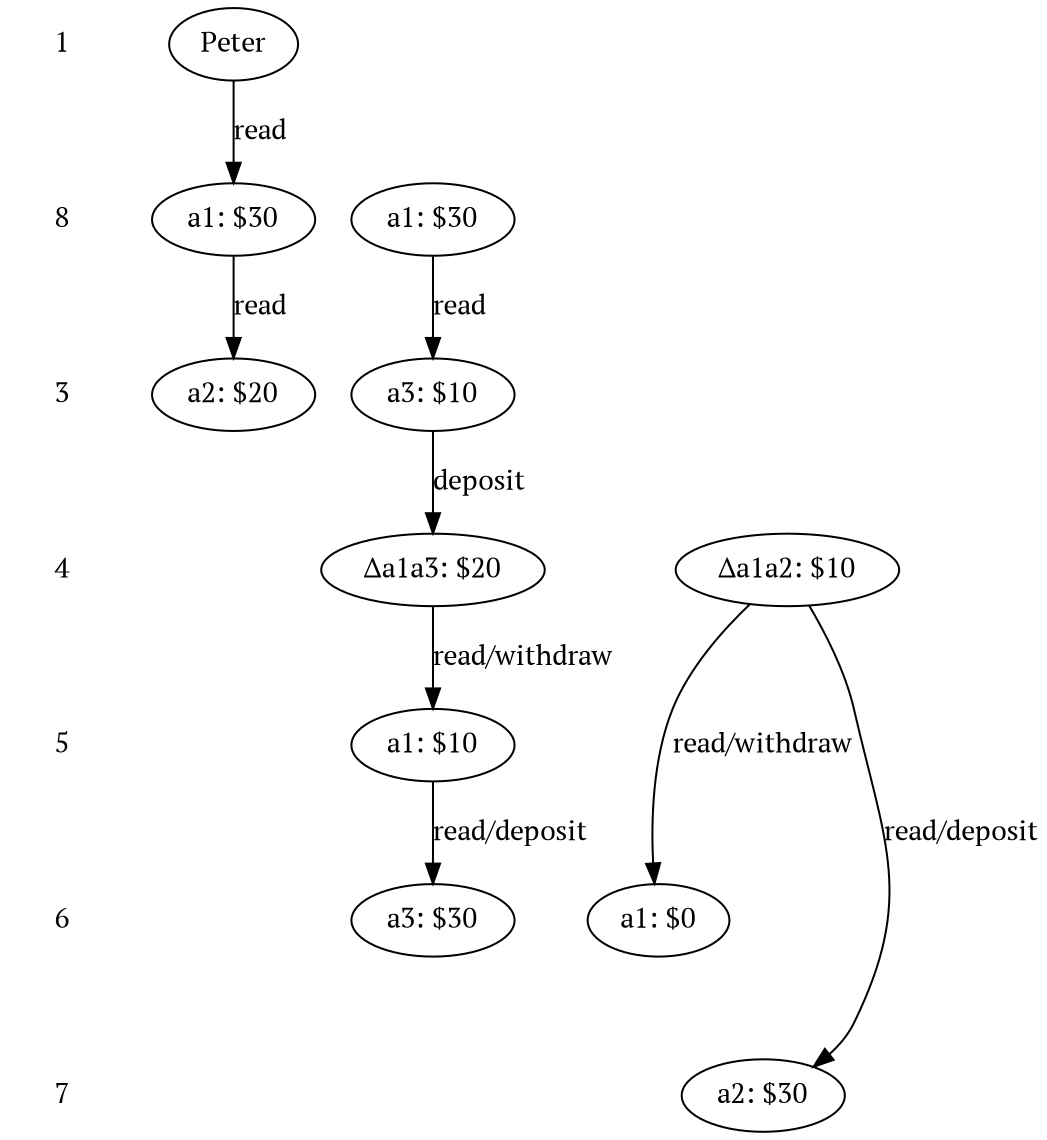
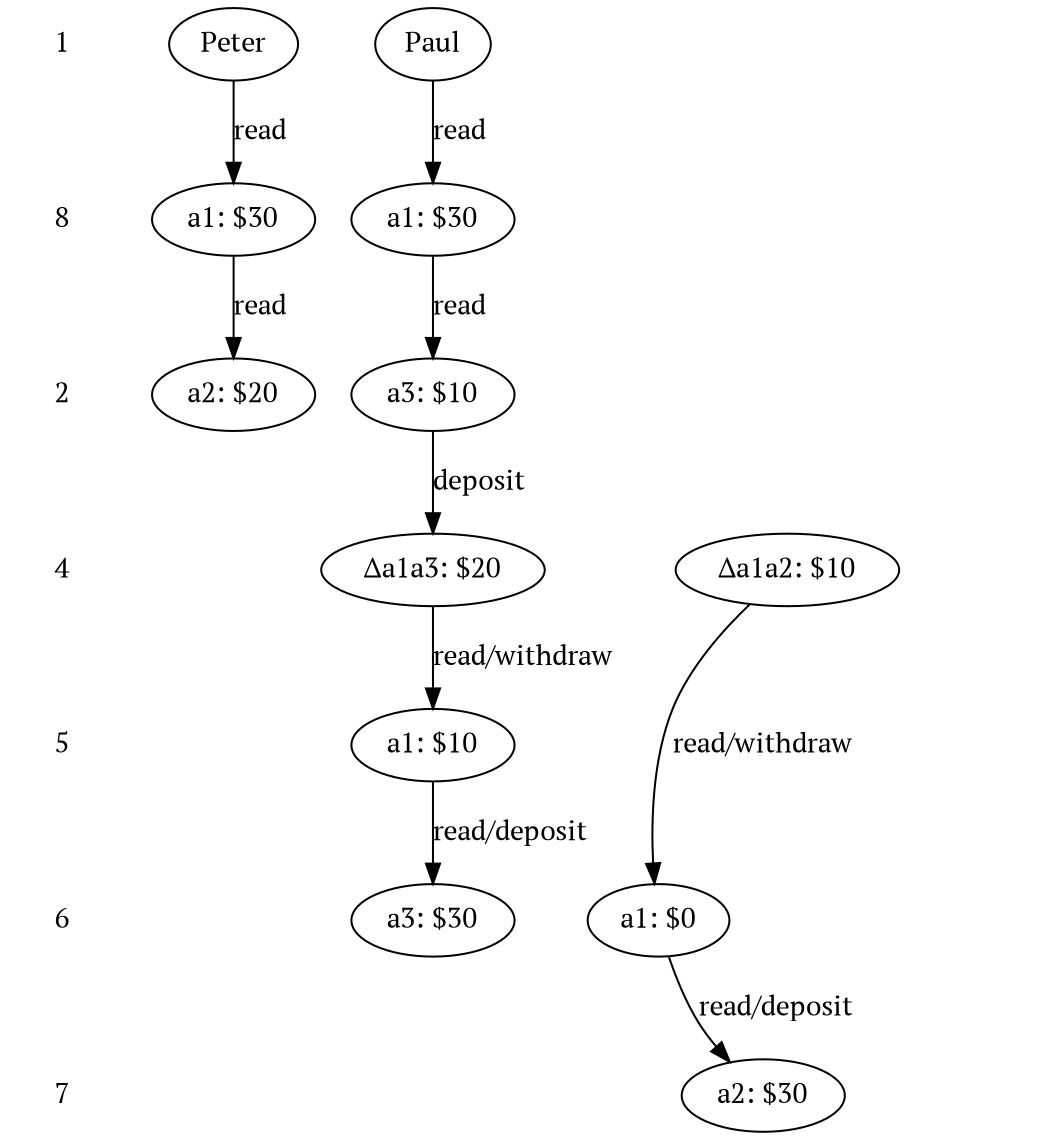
none -> (433, 44)
(62, 395) -> (62, 395)
(883, 831) -> (688, 1004)
